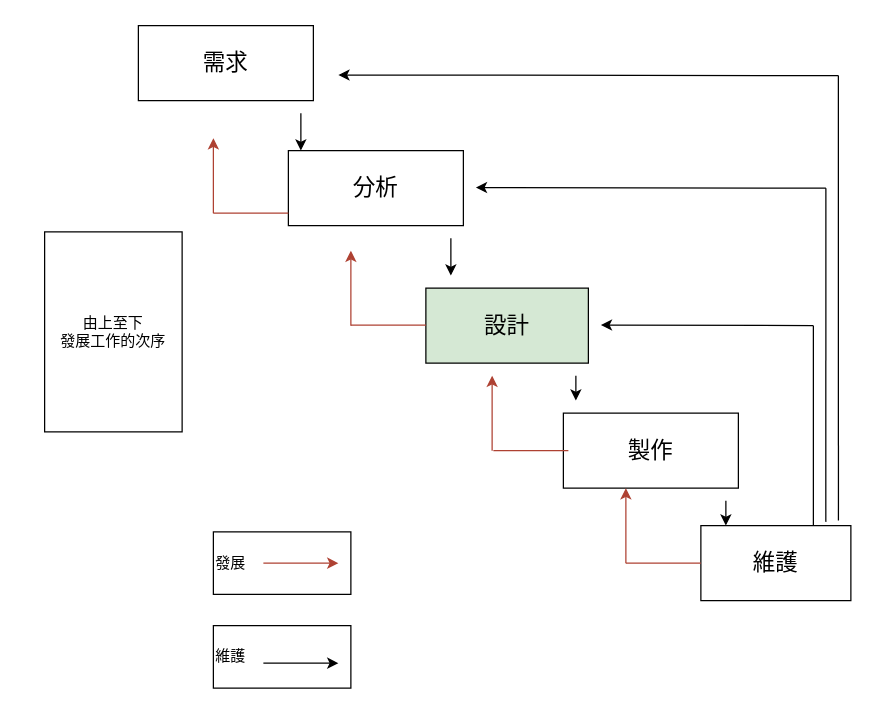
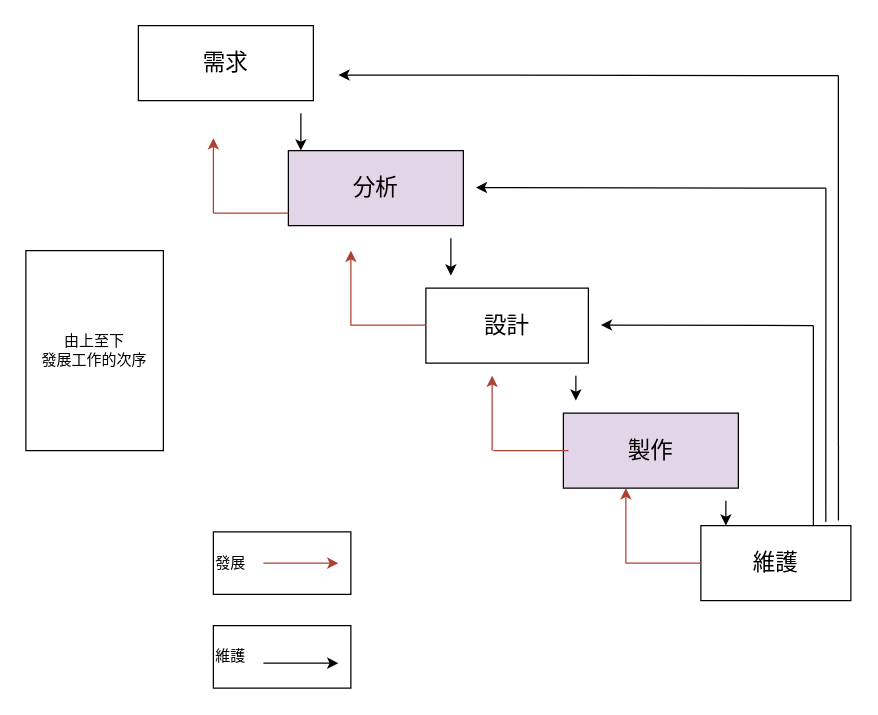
(376, 188) -> (376, 188)
(507, 326) -> (507, 326)
(113, 332) -> (94, 351)
(651, 451) -> (651, 451)
